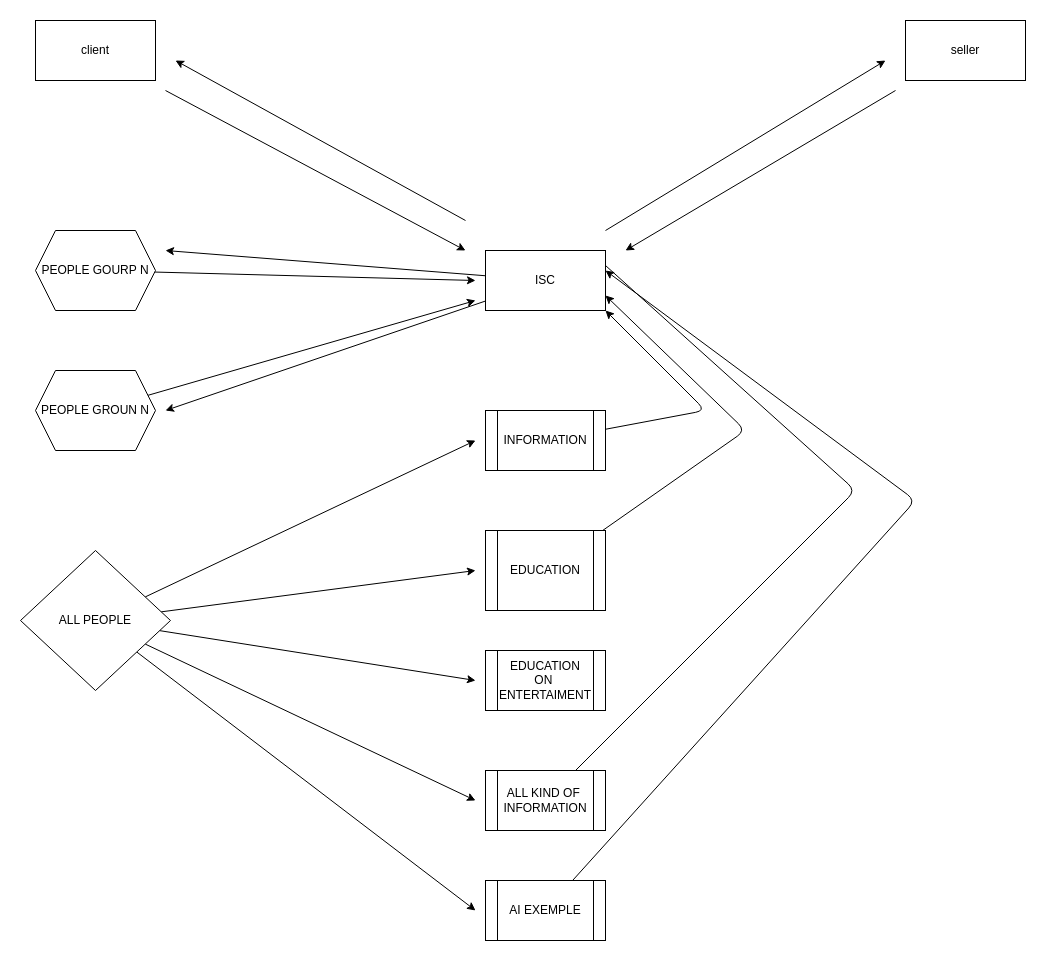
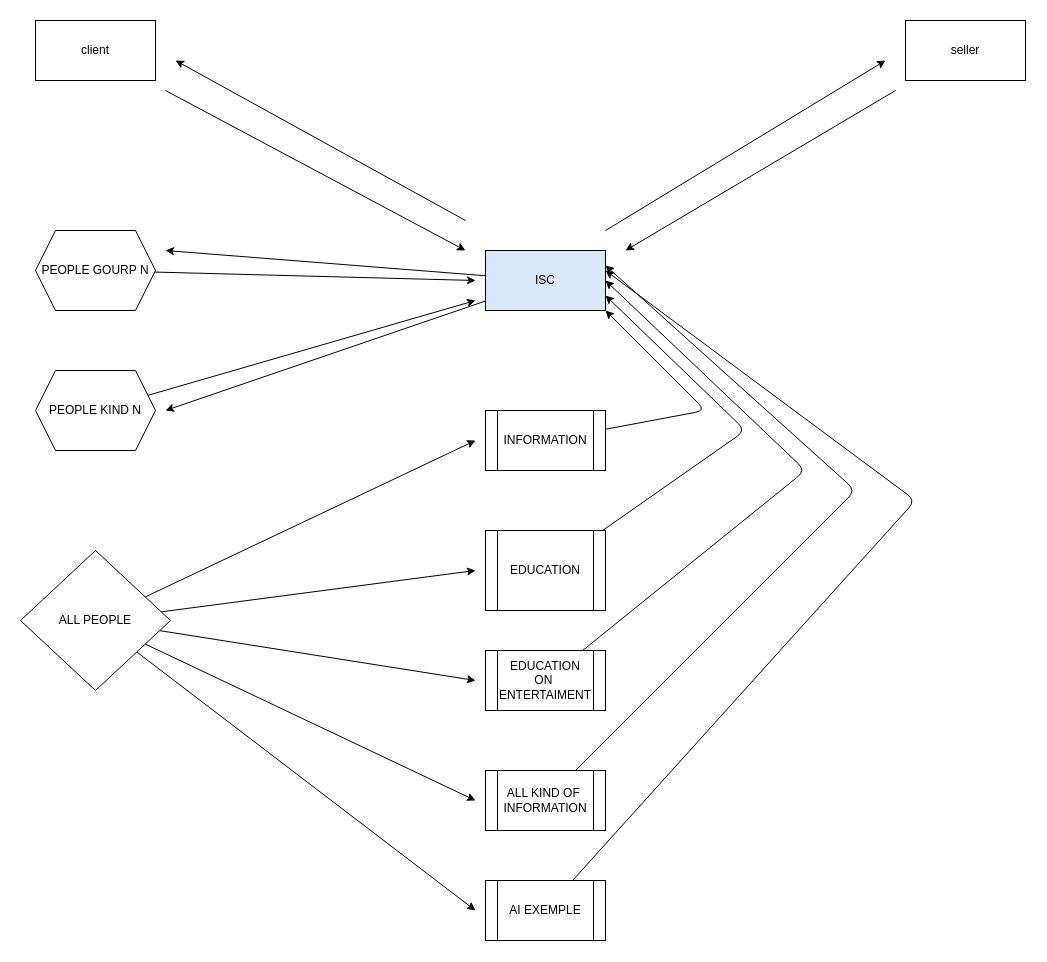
(608, 268) -> (611, 270)
(546, 281) -> (546, 281)
(96, 411) -> (96, 411)
none -> (795, 479)
